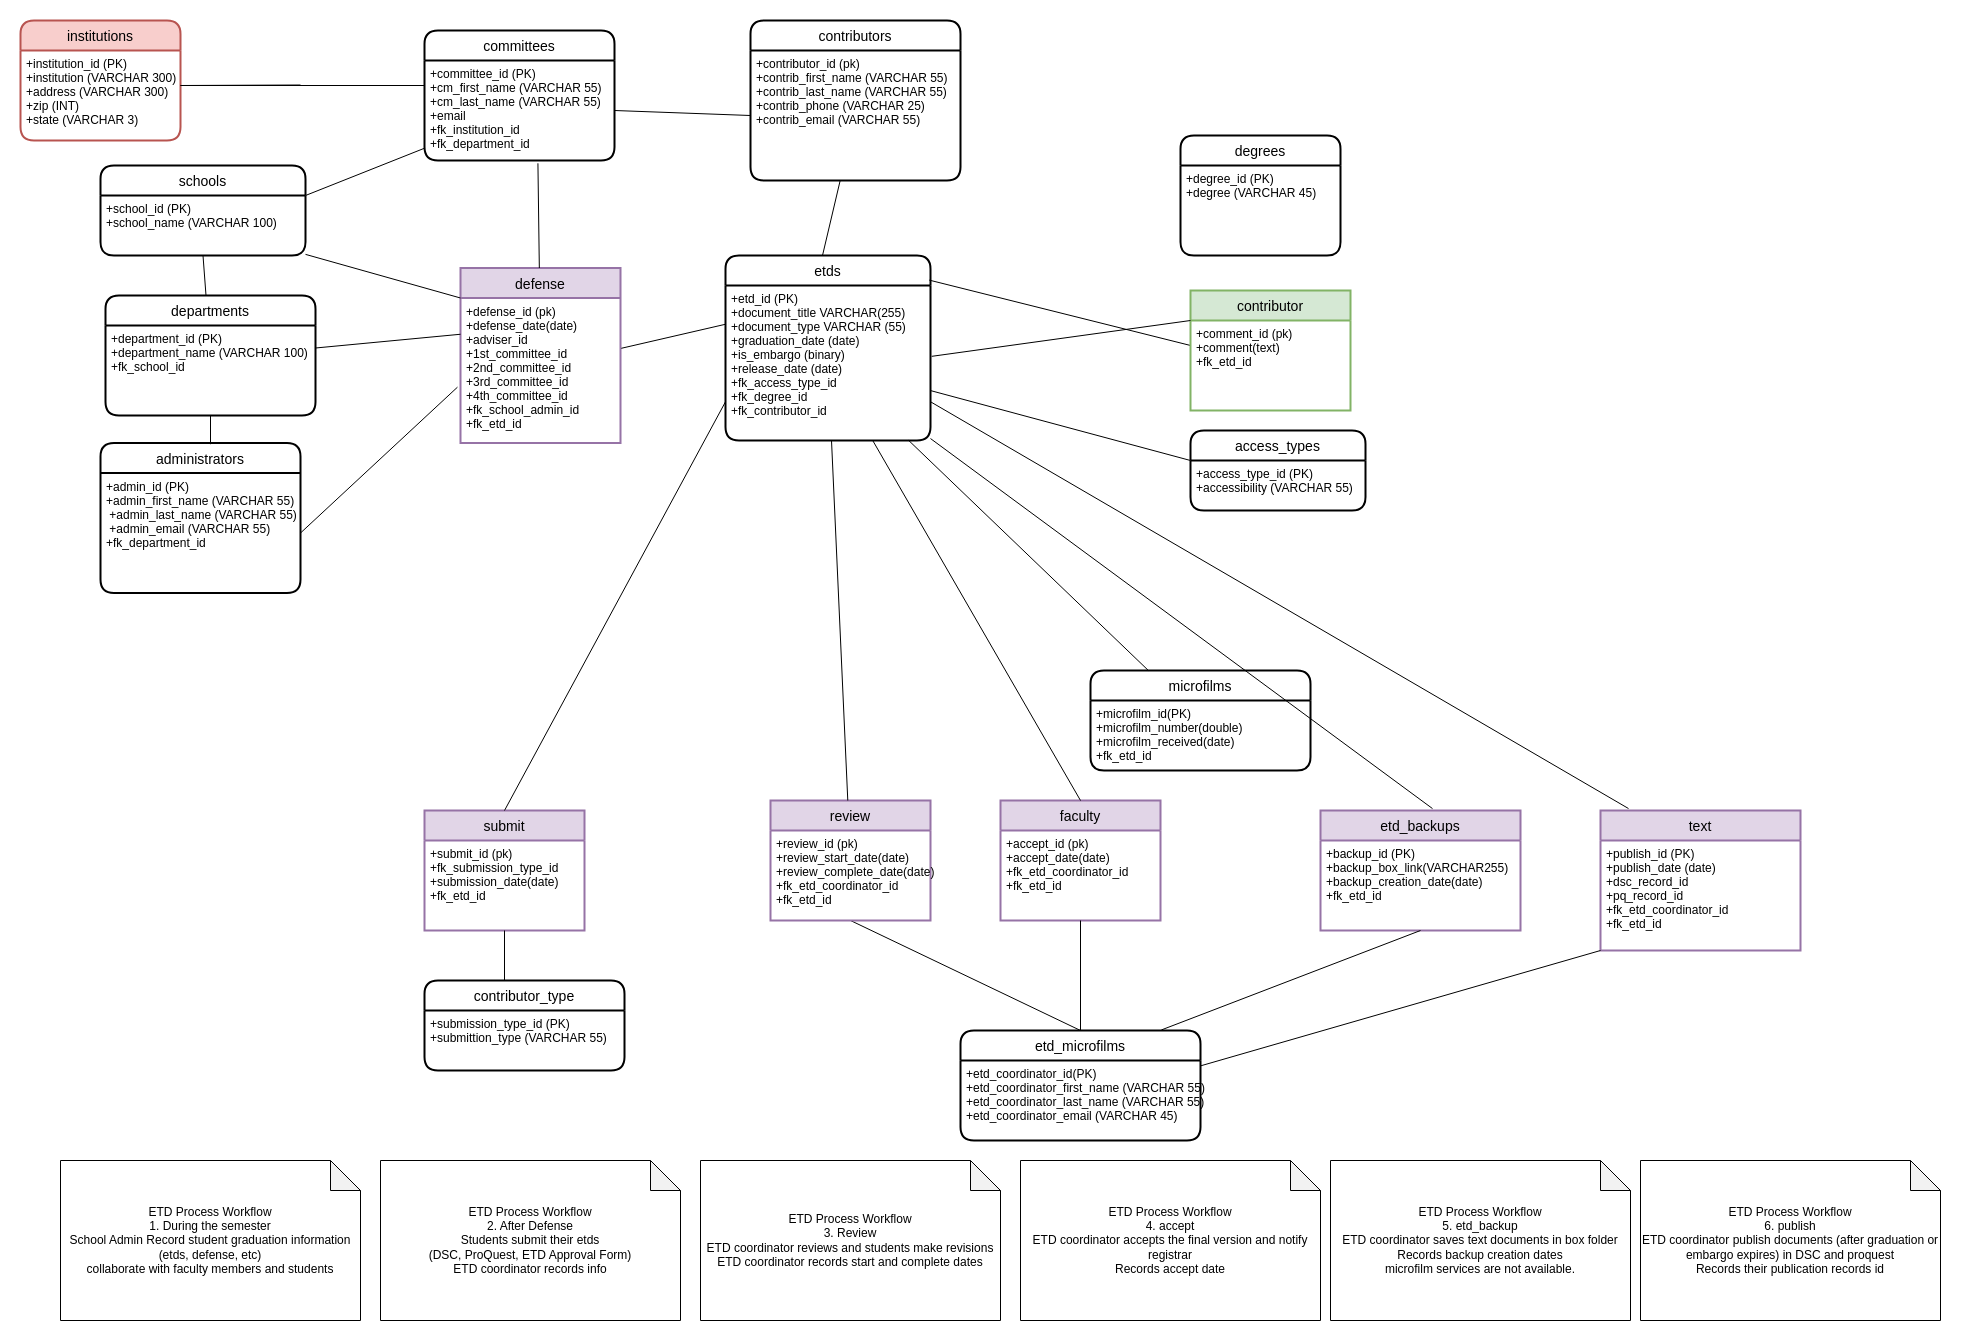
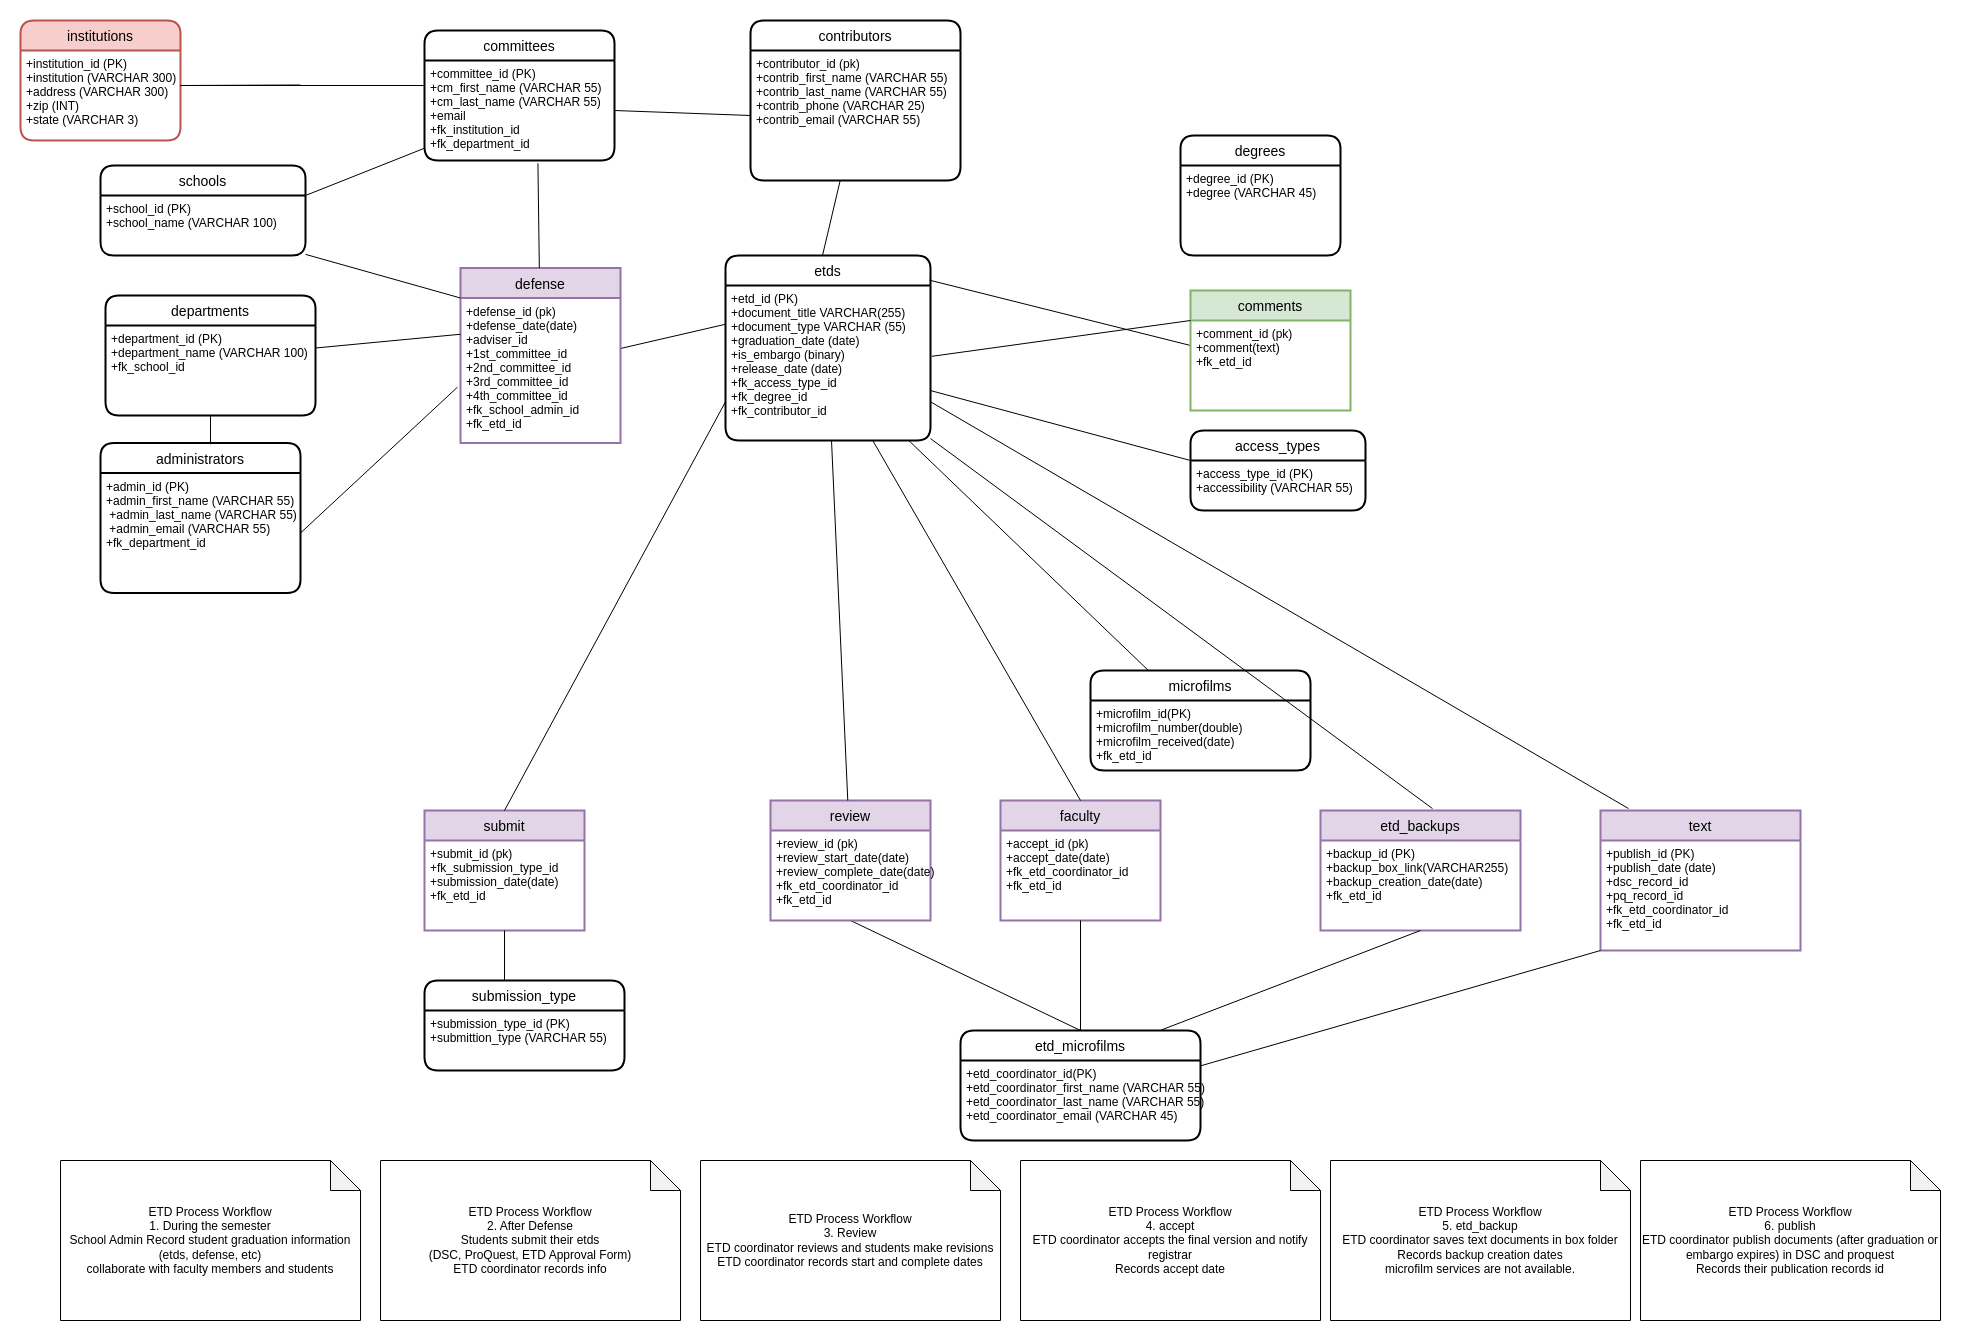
(205, 277) -> none
(1270, 306) -> (1270, 306)
(524, 996) -> (524, 996)
